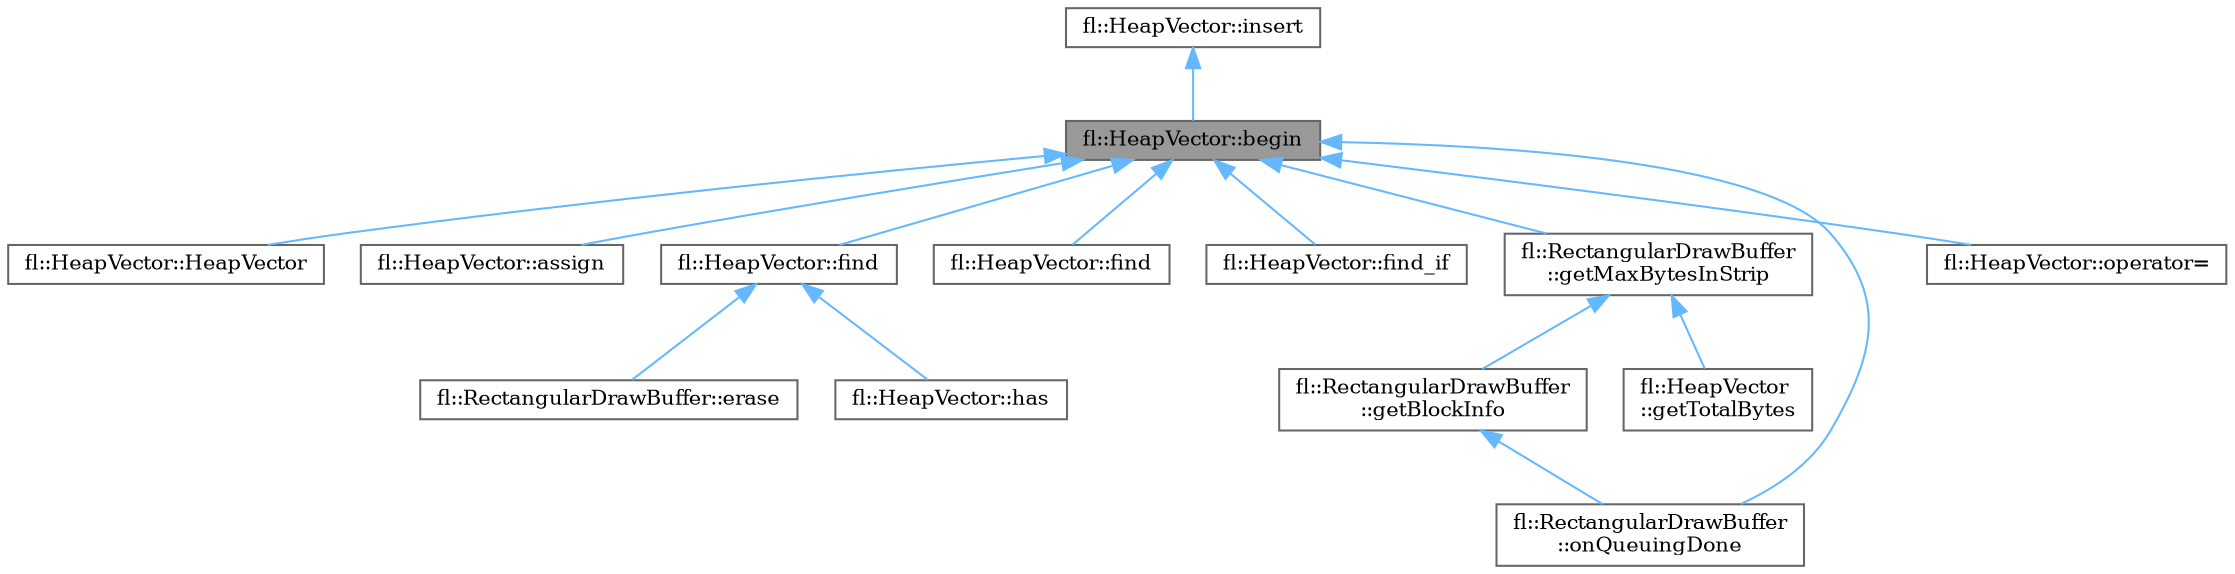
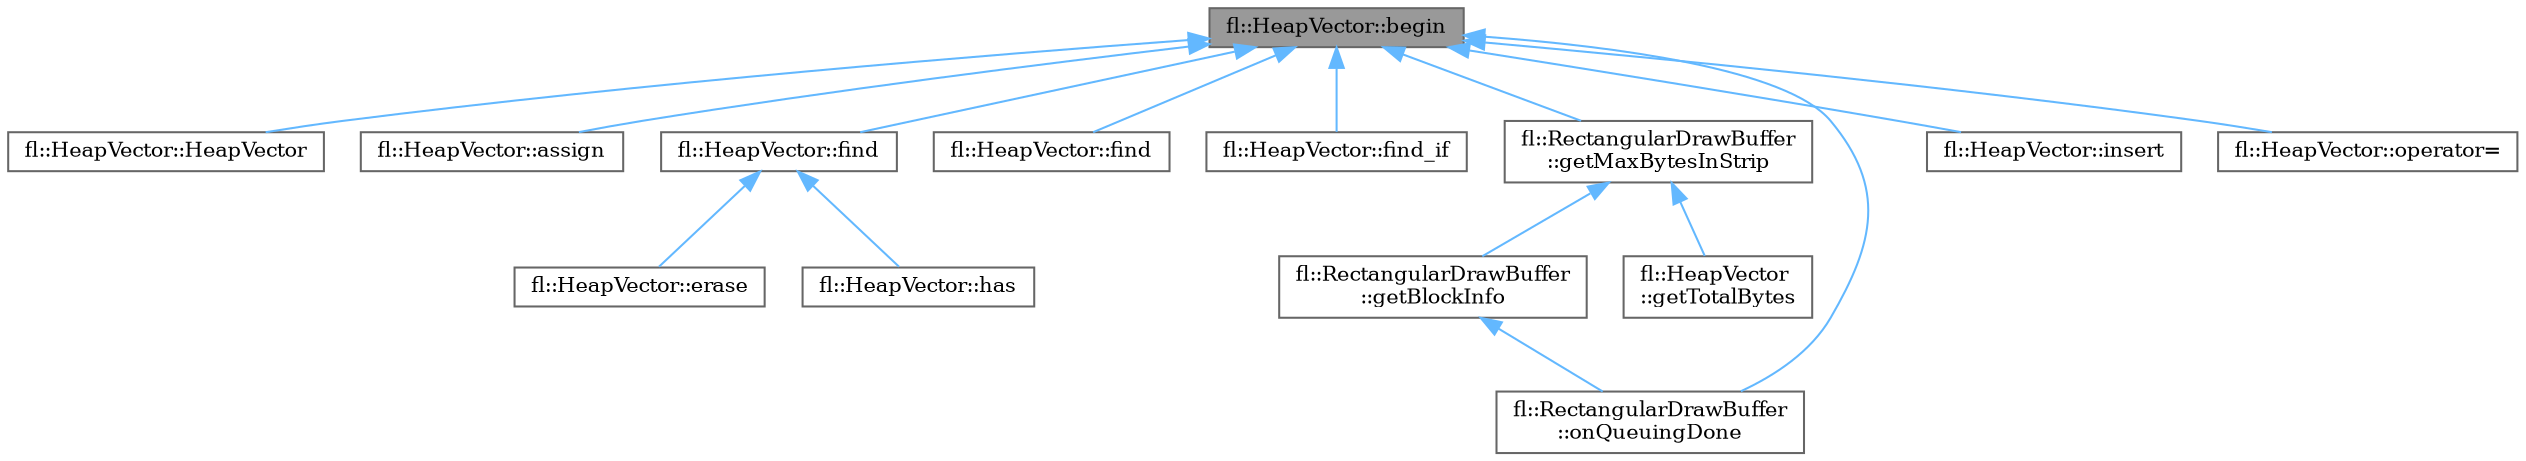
(1193, 95) -> (1715, 90)
(609, 400) -> (640, 287)
